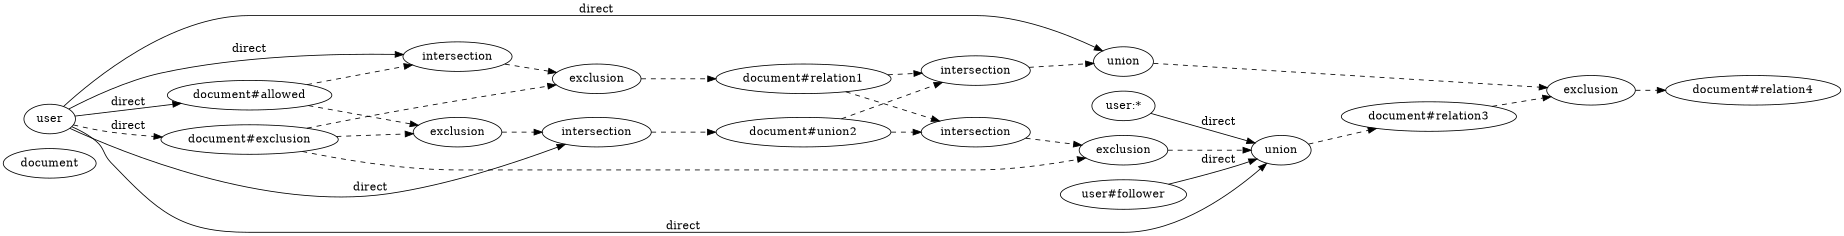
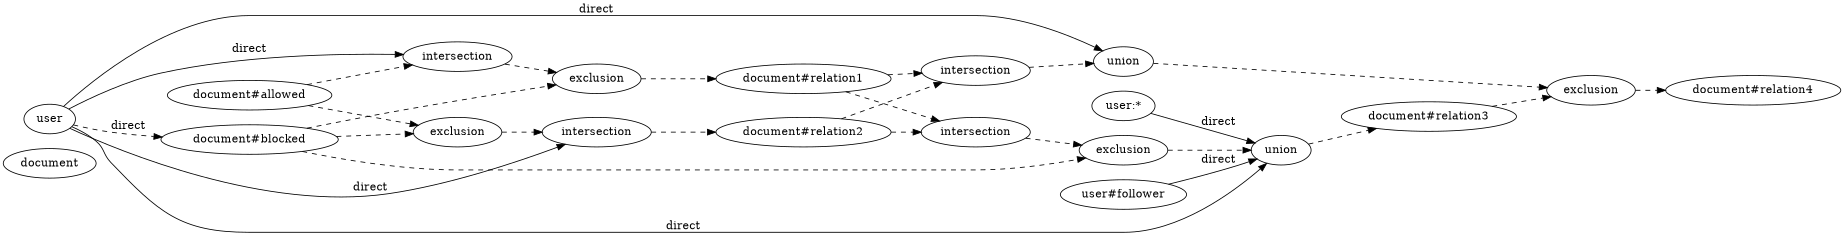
(124, 110) -> none
(803, 132) -> (803, 132)
(250, 140) -> (250, 140)
